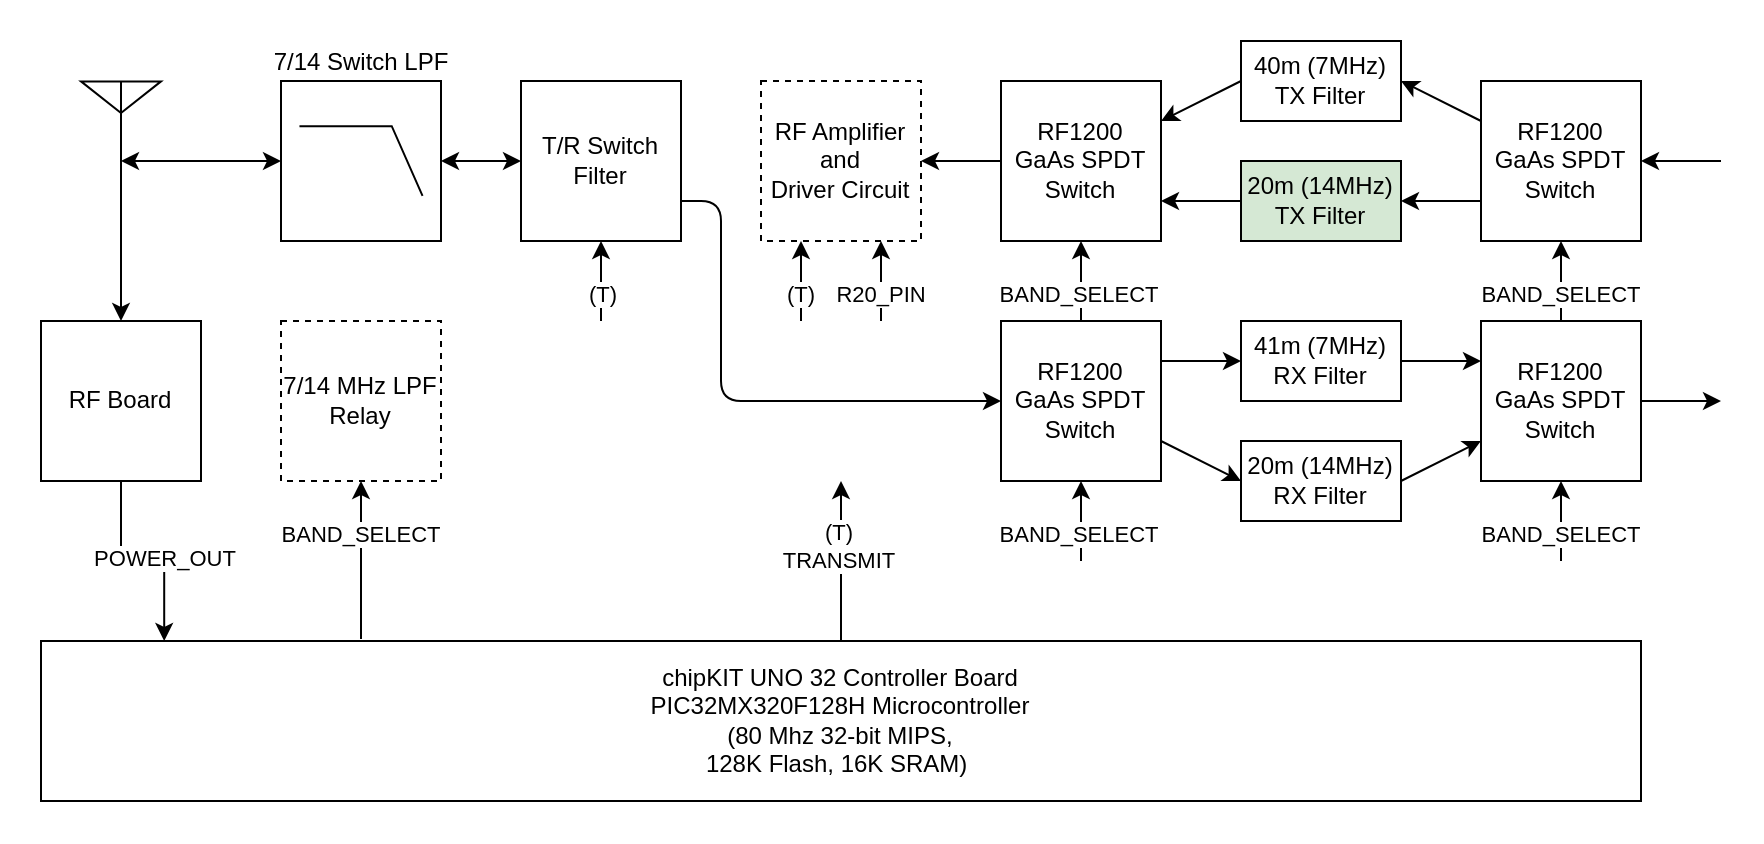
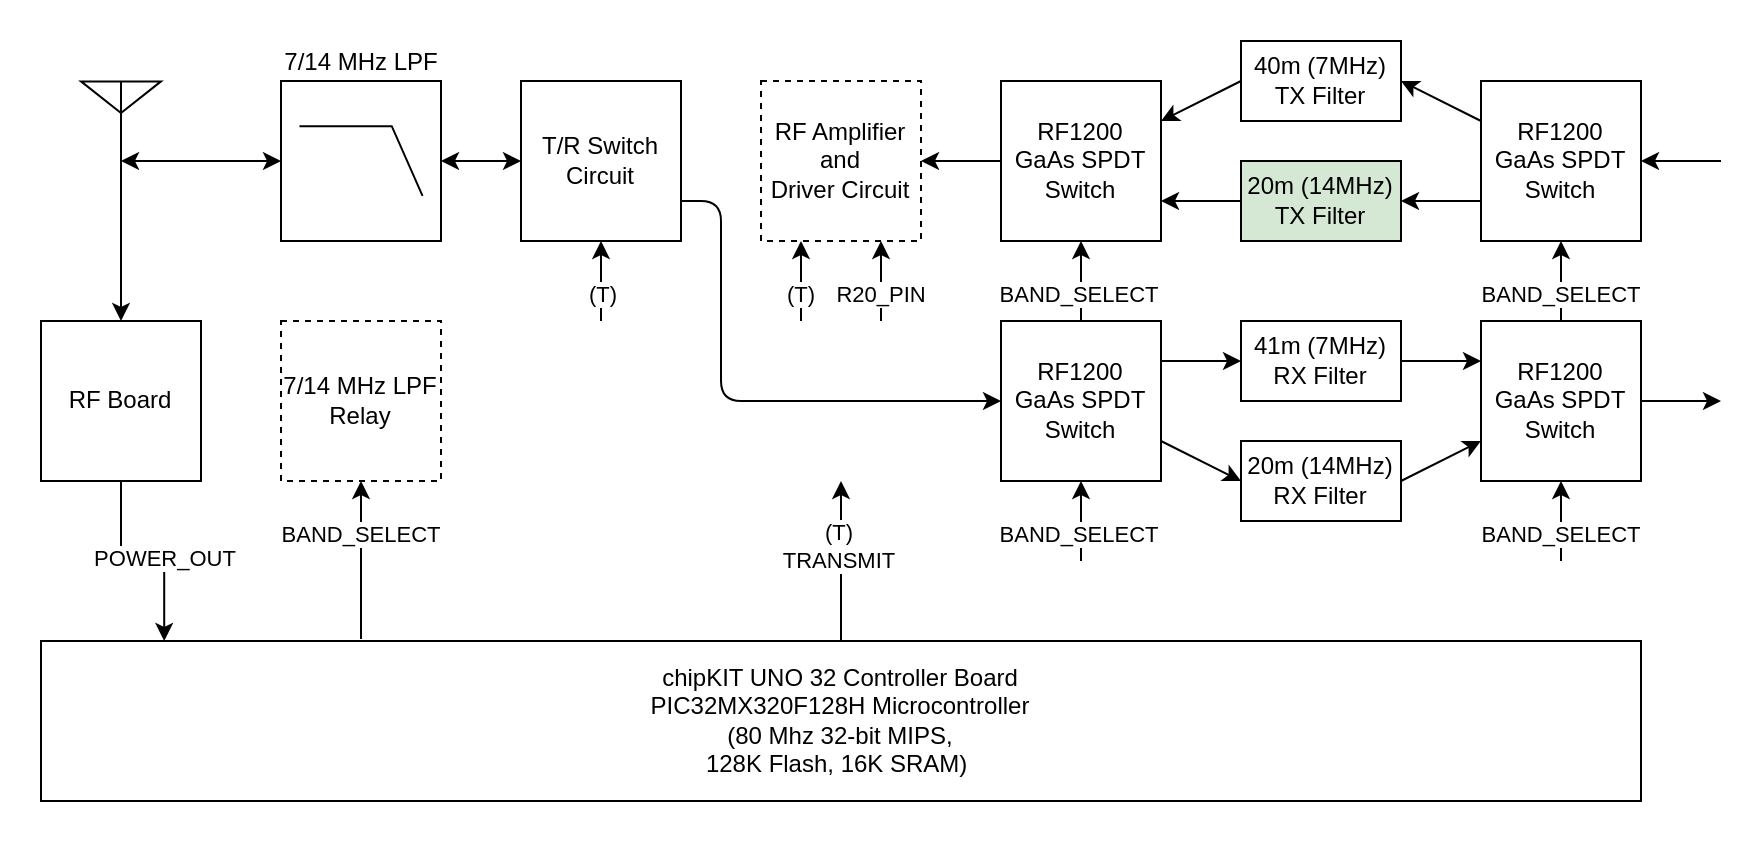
(362, 61) -> (362, 61)
(601, 161) -> (601, 161)
